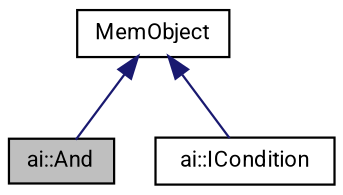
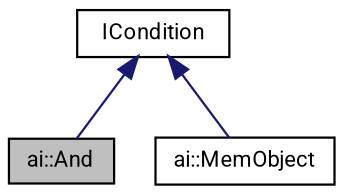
(153, 34) -> (153, 34)
(245, 161) -> (245, 161)
